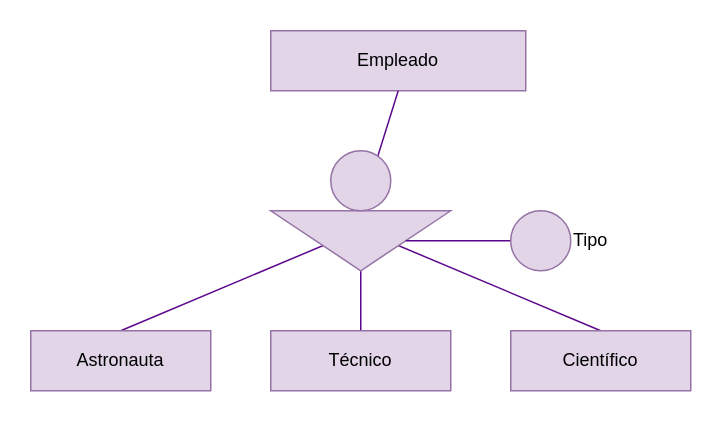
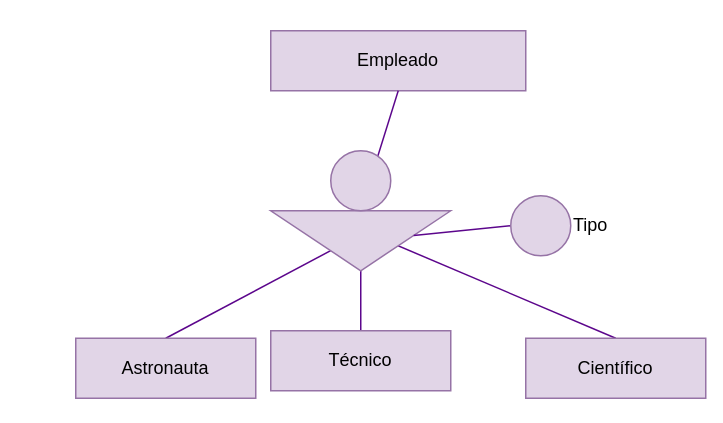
(541, 241) -> (541, 226)
(121, 361) -> (166, 368)
(601, 361) -> (616, 368)
